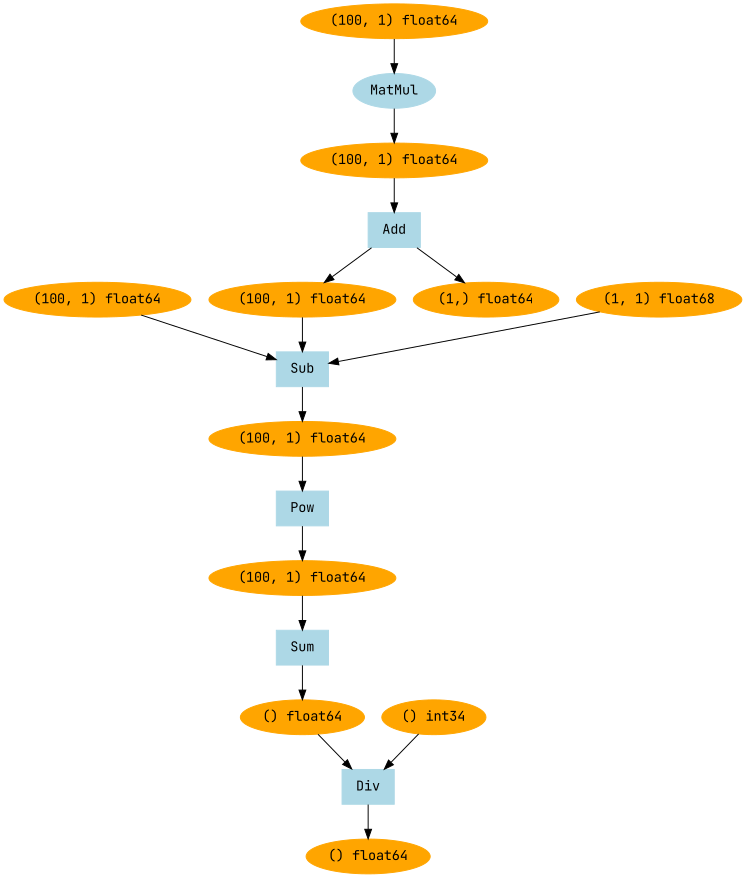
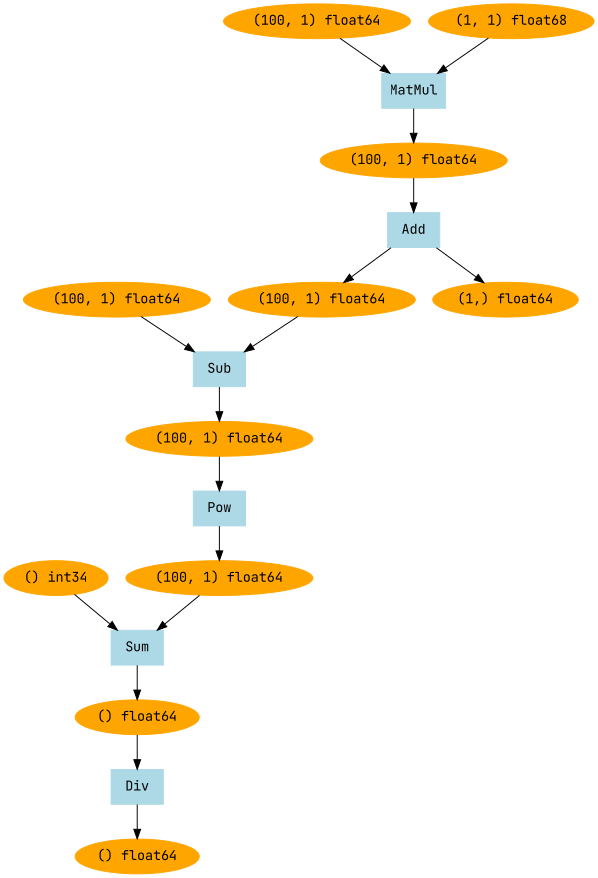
(394, 91) -> (414, 91)
(469, 337) -> (467, 53)
(405, 748) -> (92, 609)
